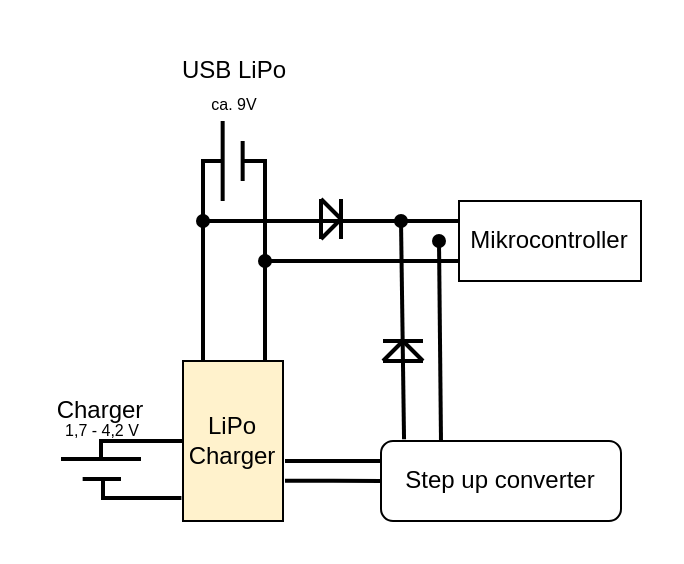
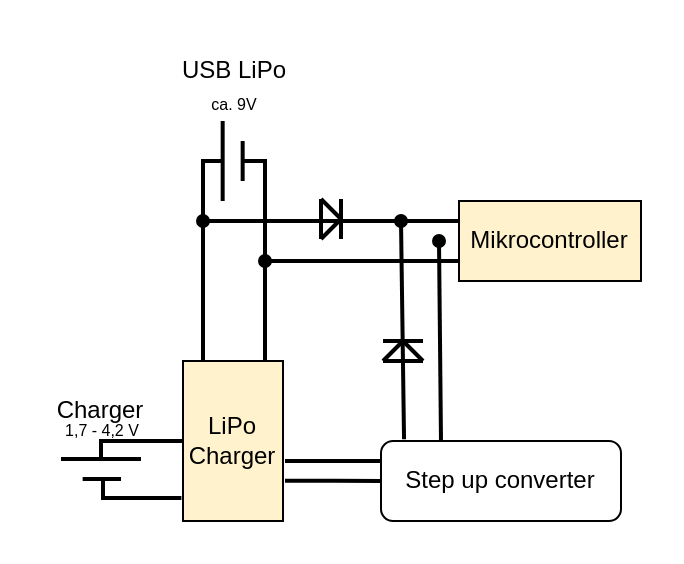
(550, 241) -> (550, 241)
